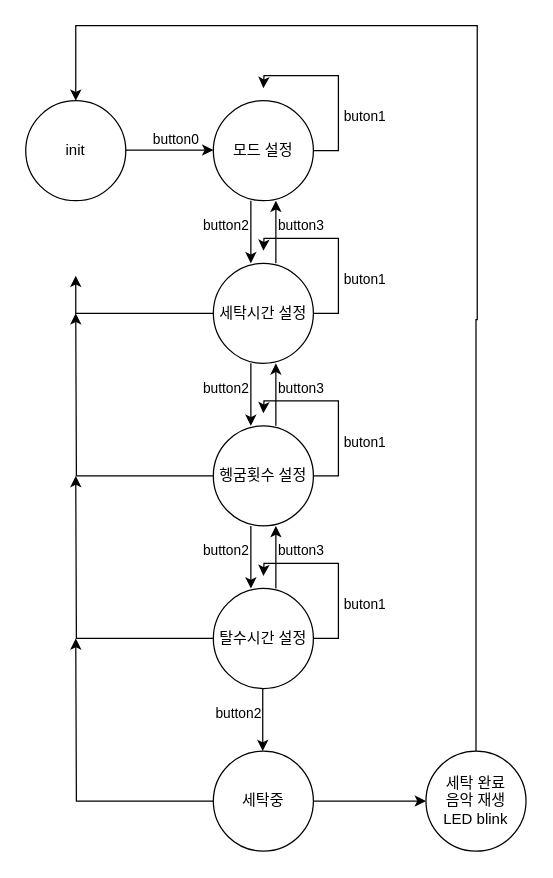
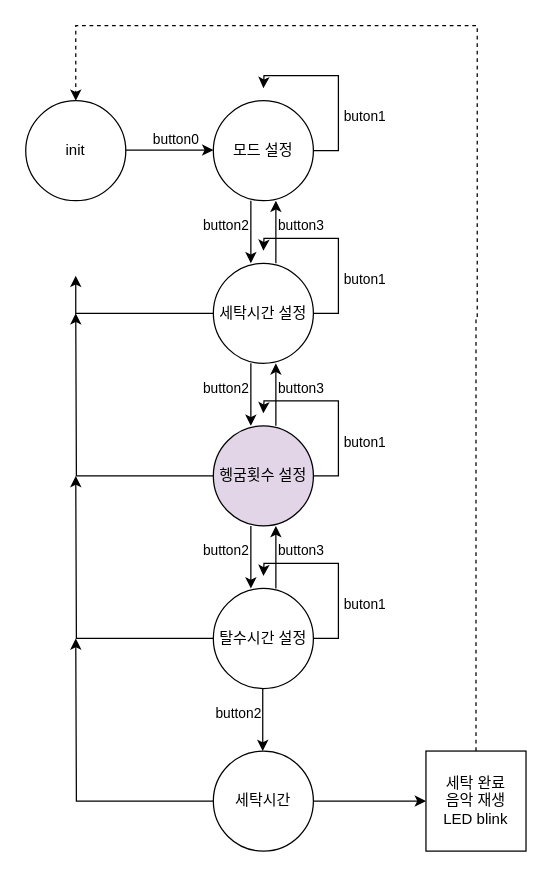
(477, 154) -> (477, 154)
(263, 476) -> (263, 476)
(263, 801) -> (263, 801)
(476, 801) -> (476, 801)
